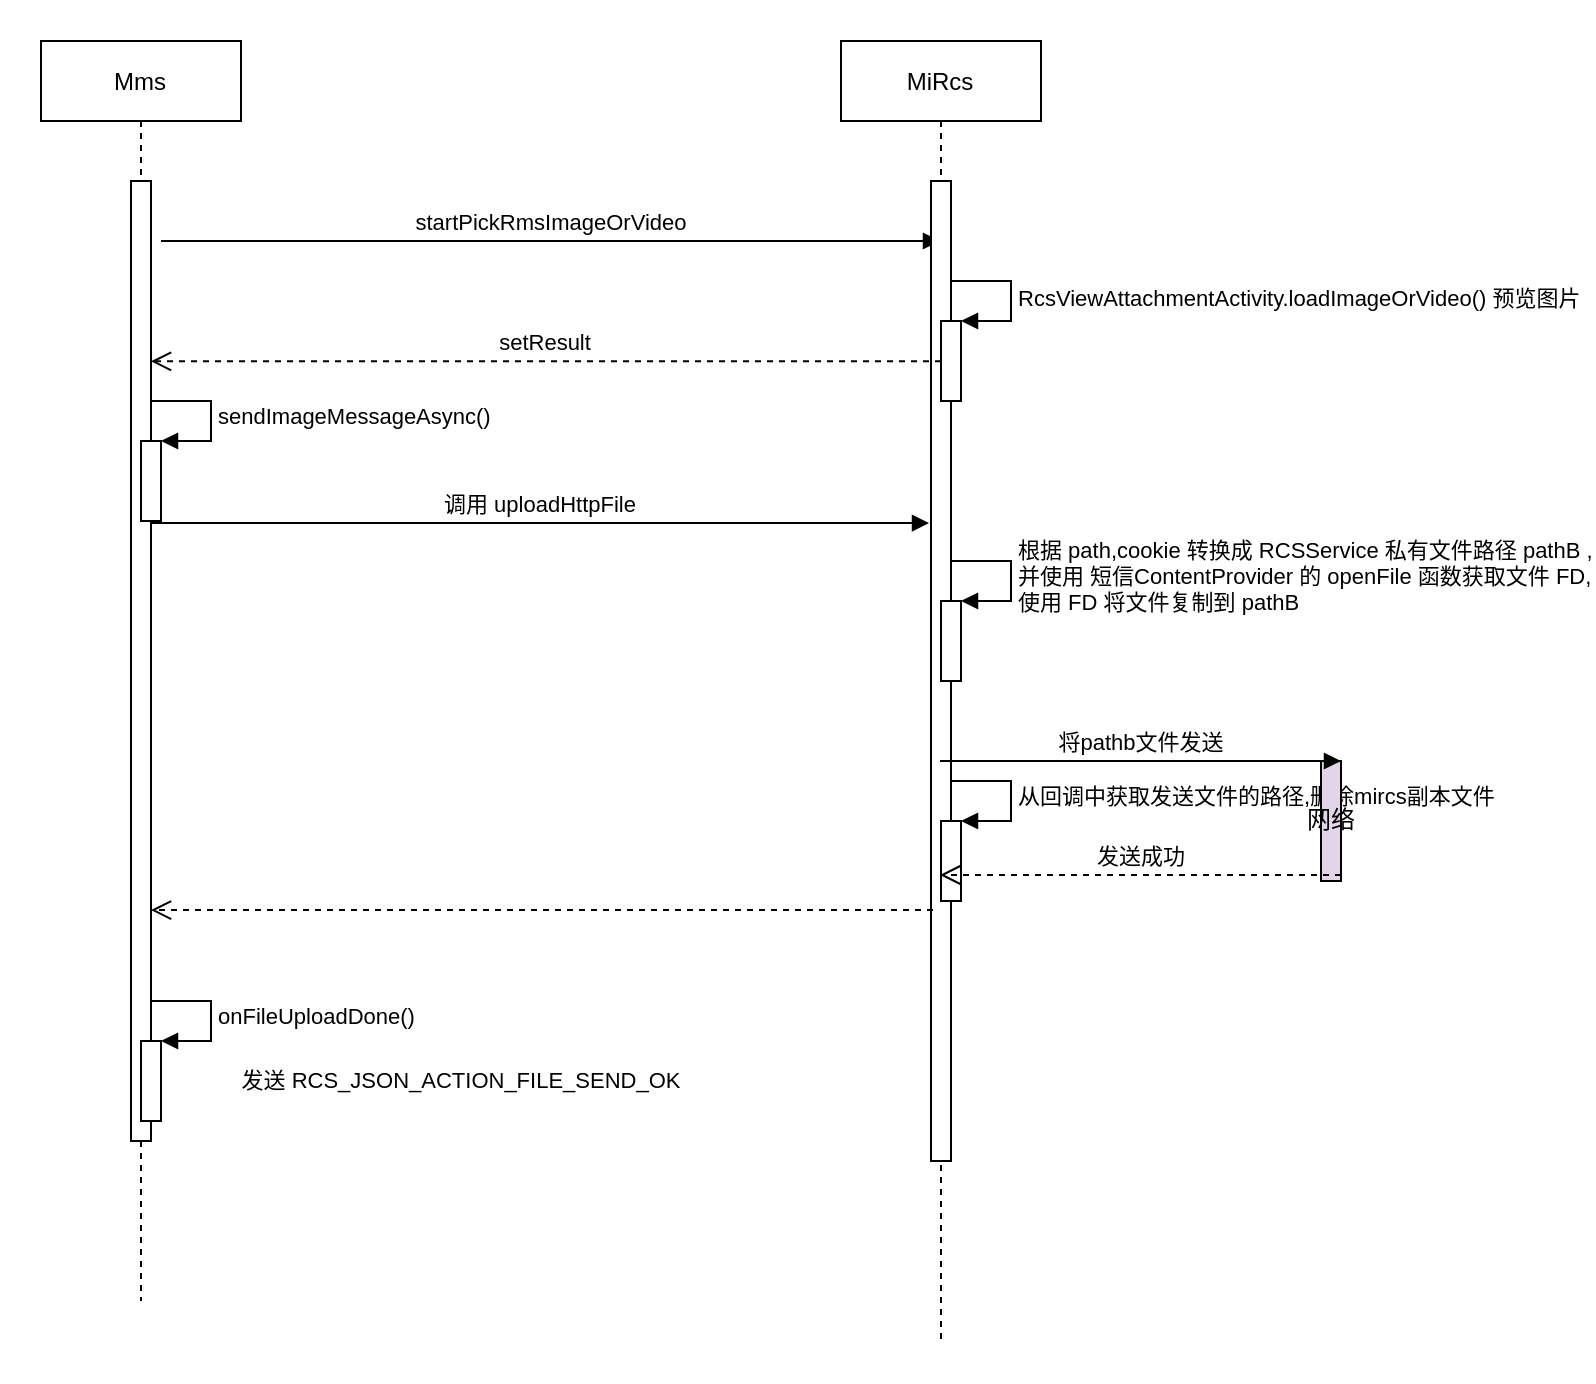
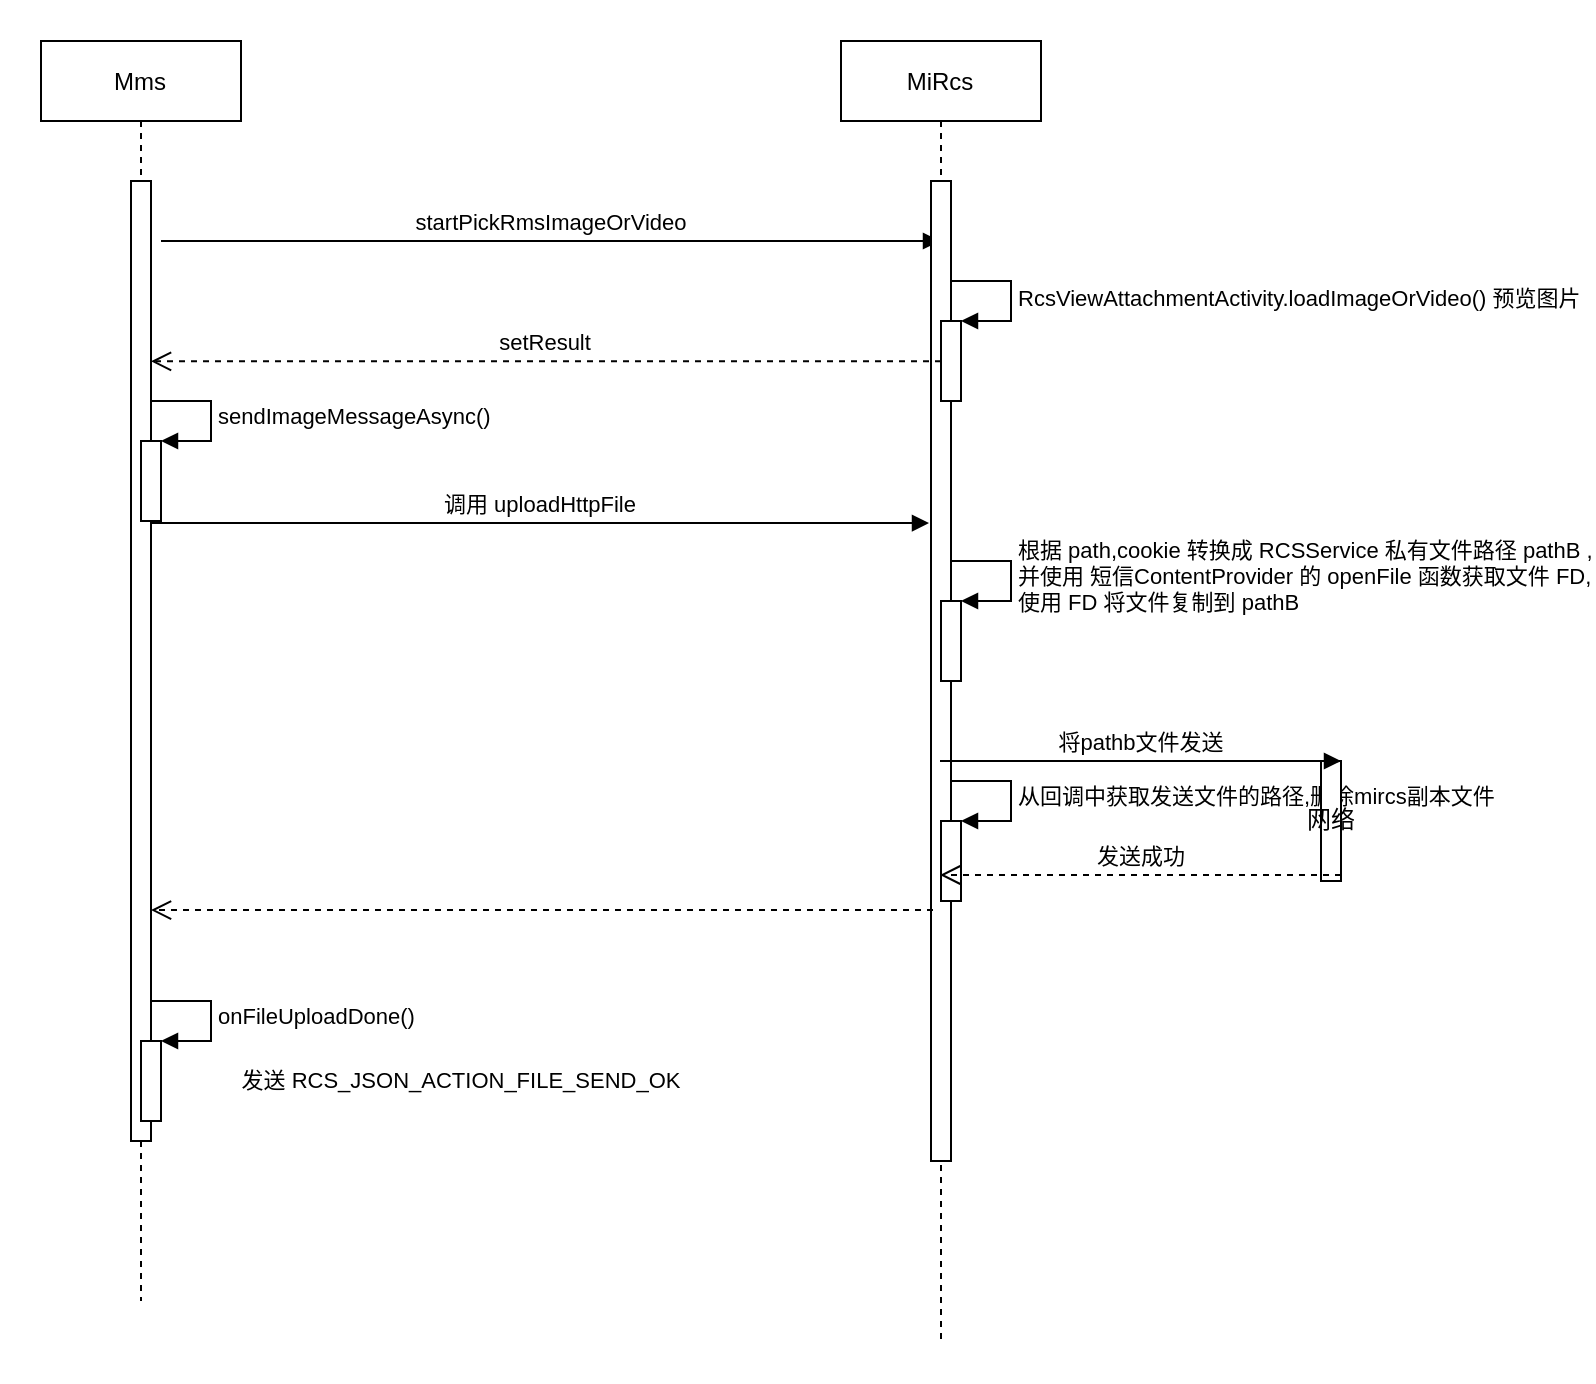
(1331, 821) -> (1331, 821)
